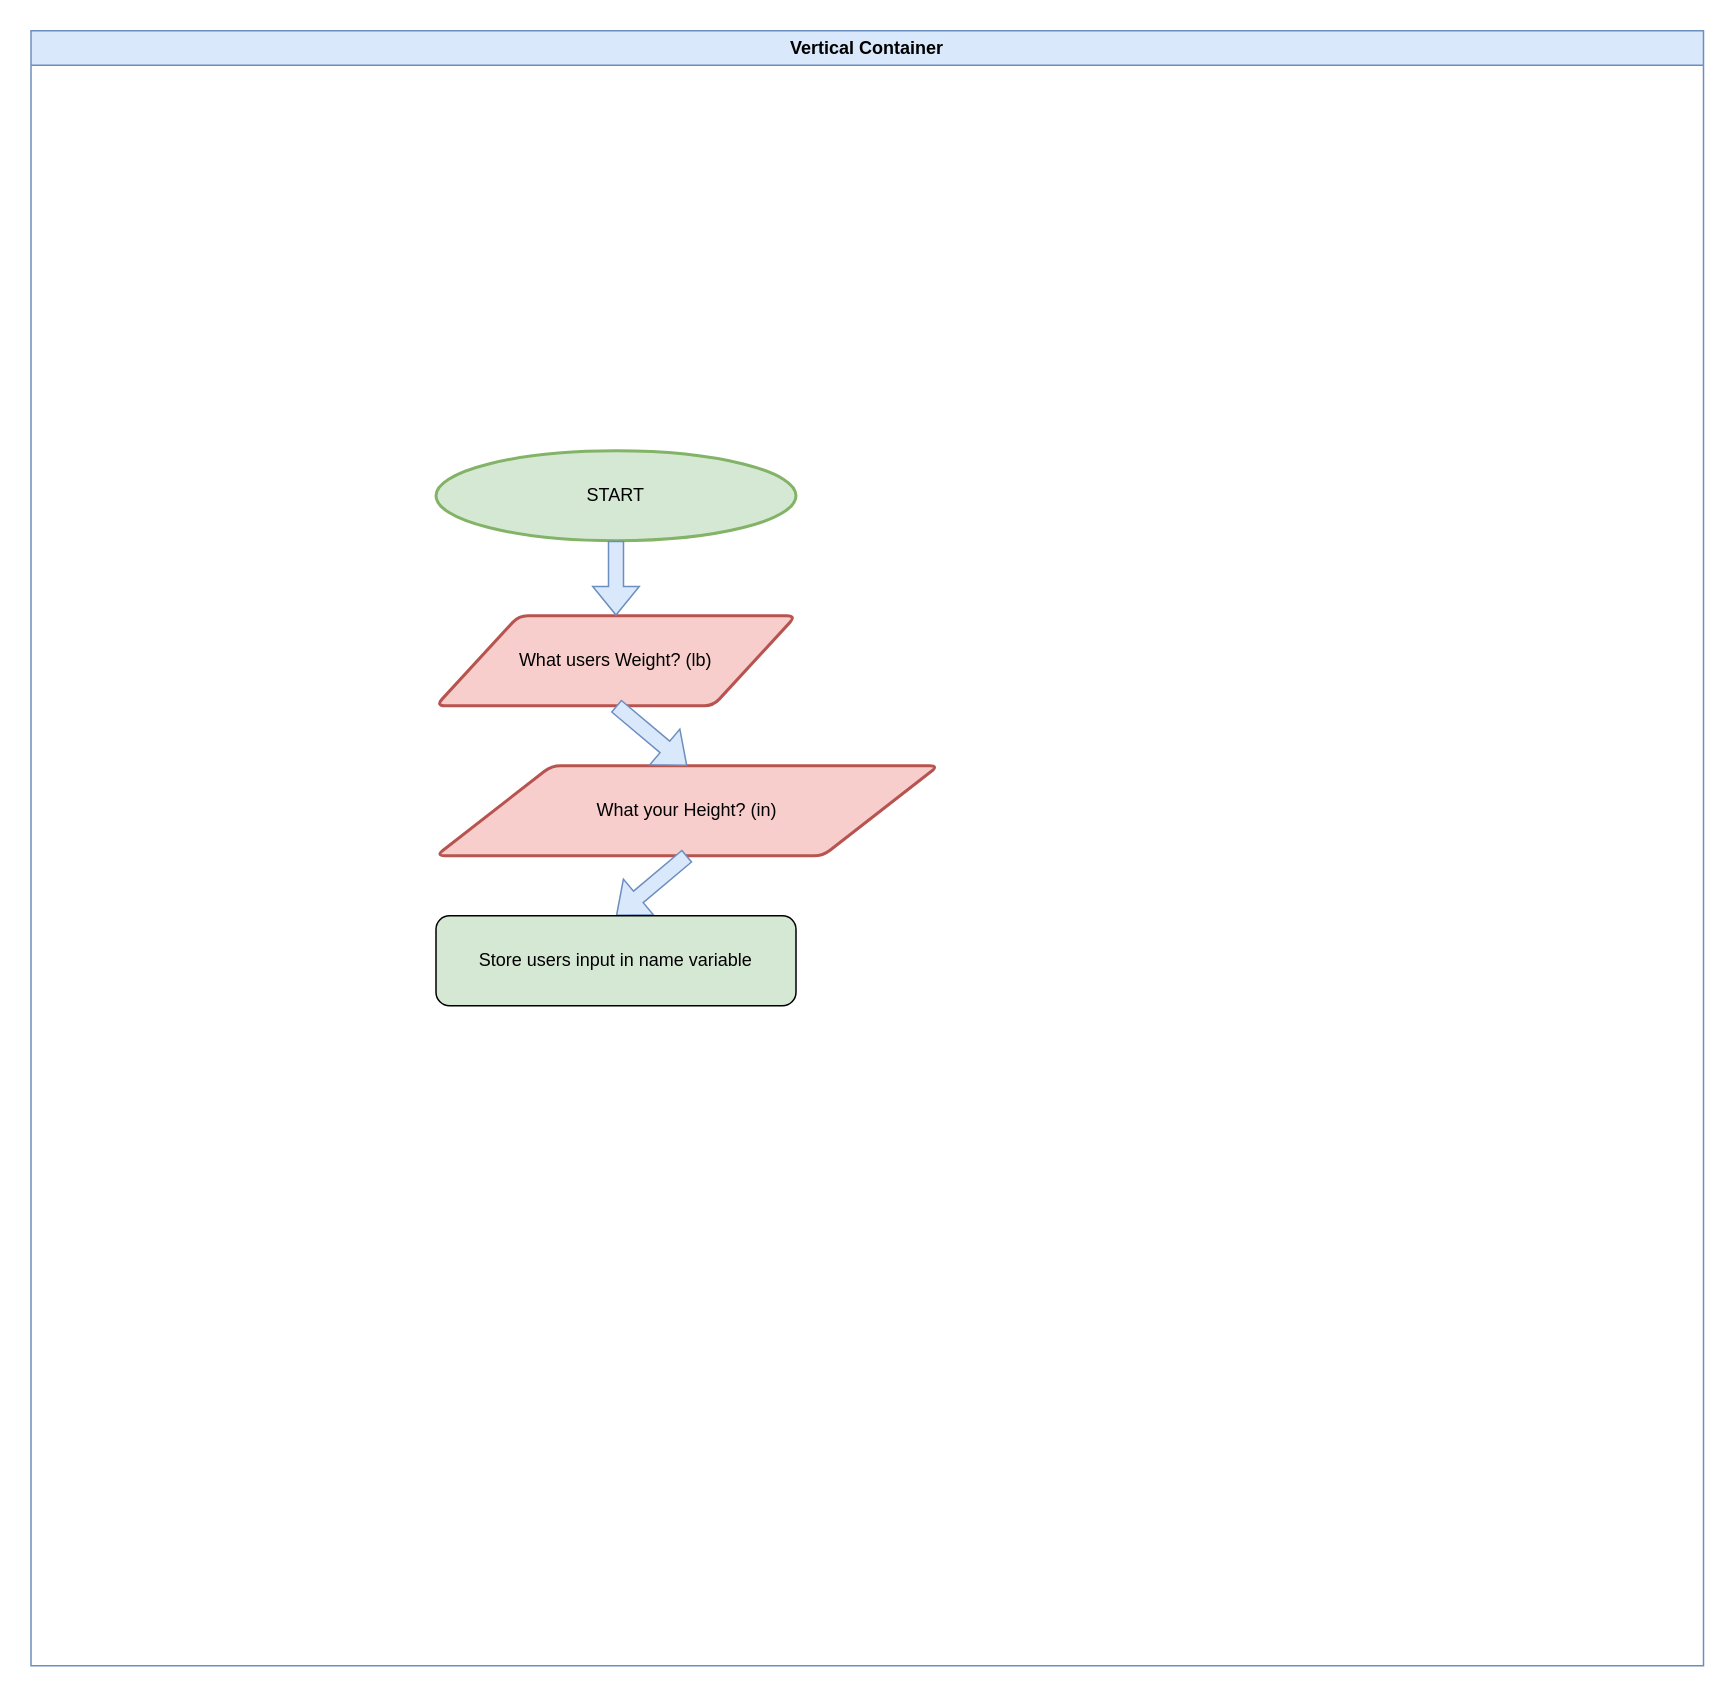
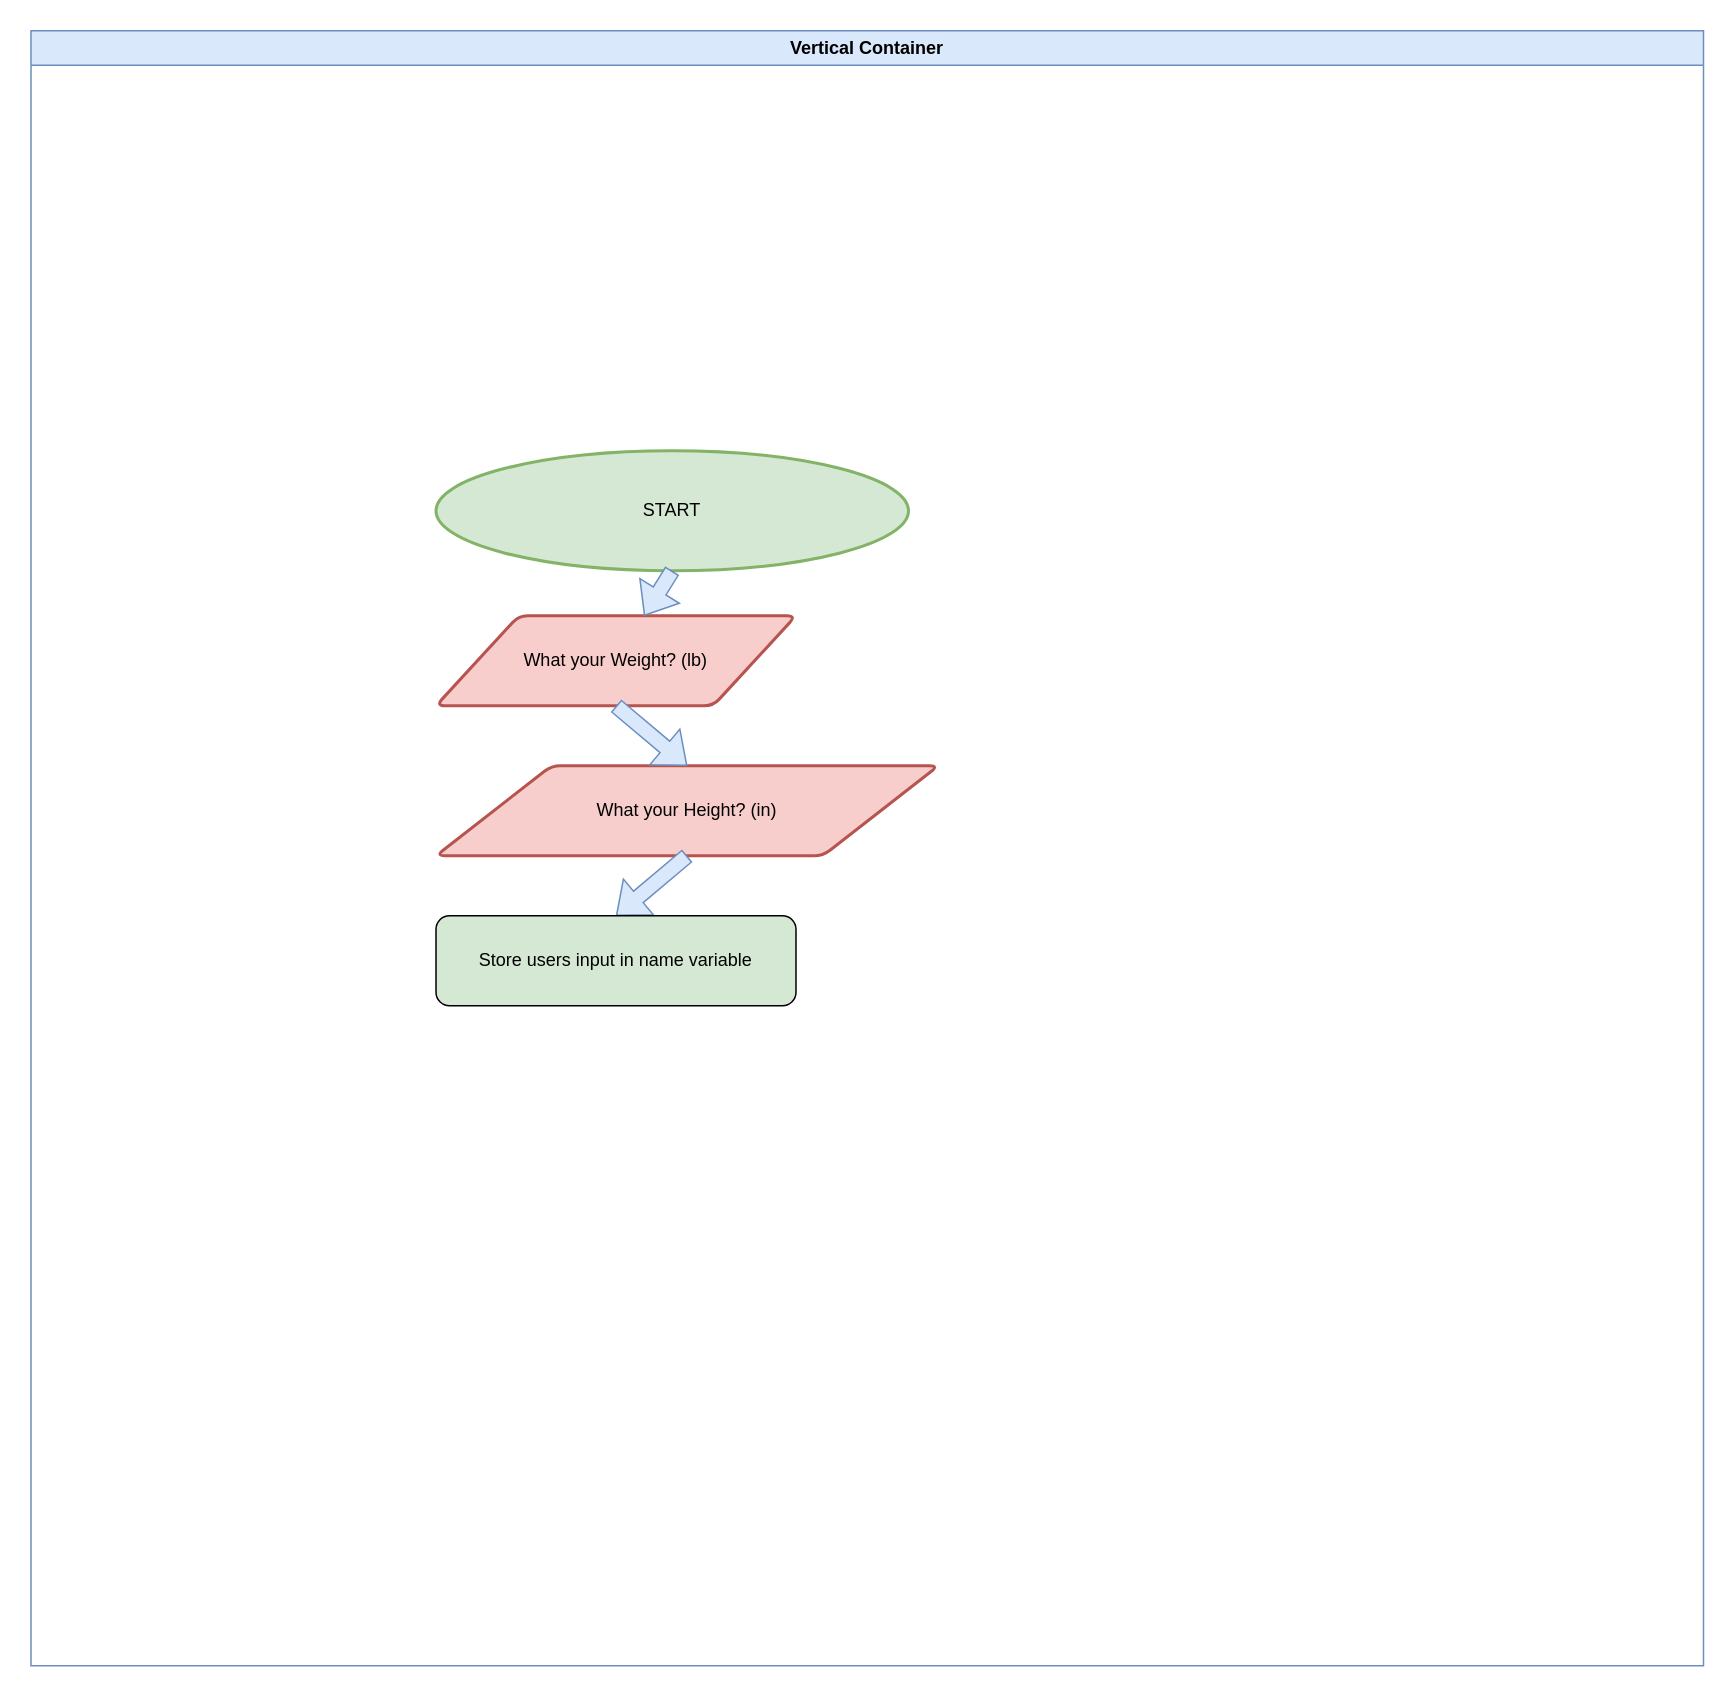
(616, 496) -> (672, 511)
(616, 661) -> (616, 661)
